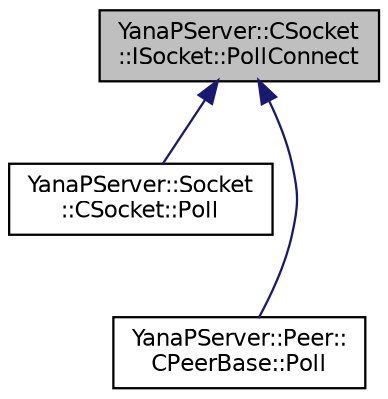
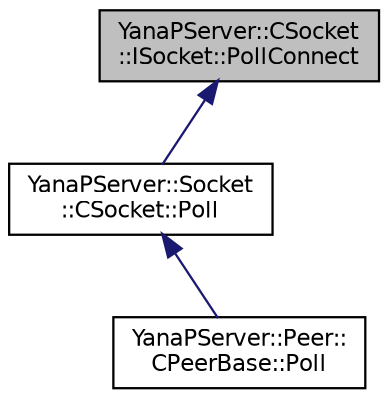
(296, 211) -> (197, 286)
